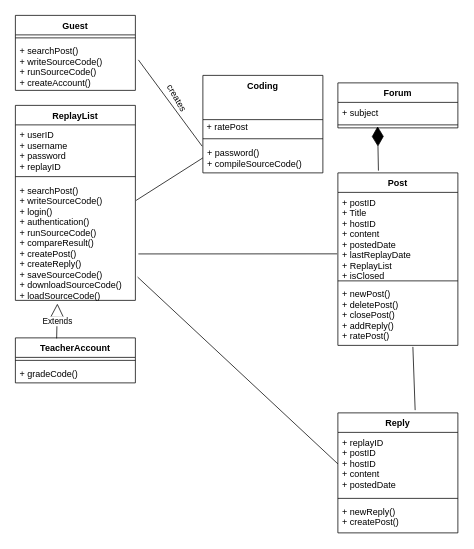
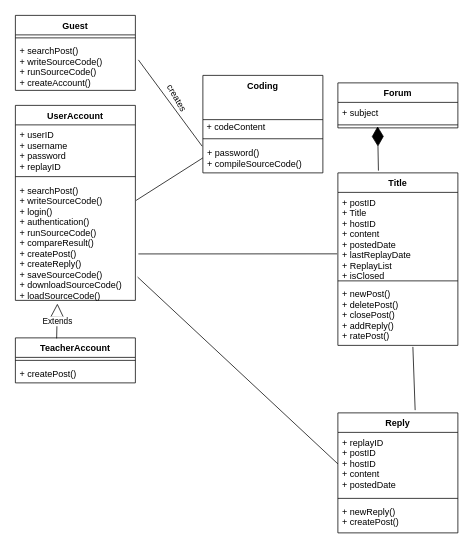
(75, 116) -> (75, 116)
(228, 127) -> (236, 127)
(398, 183) -> (398, 183)
(51, 374) -> (54, 374)
